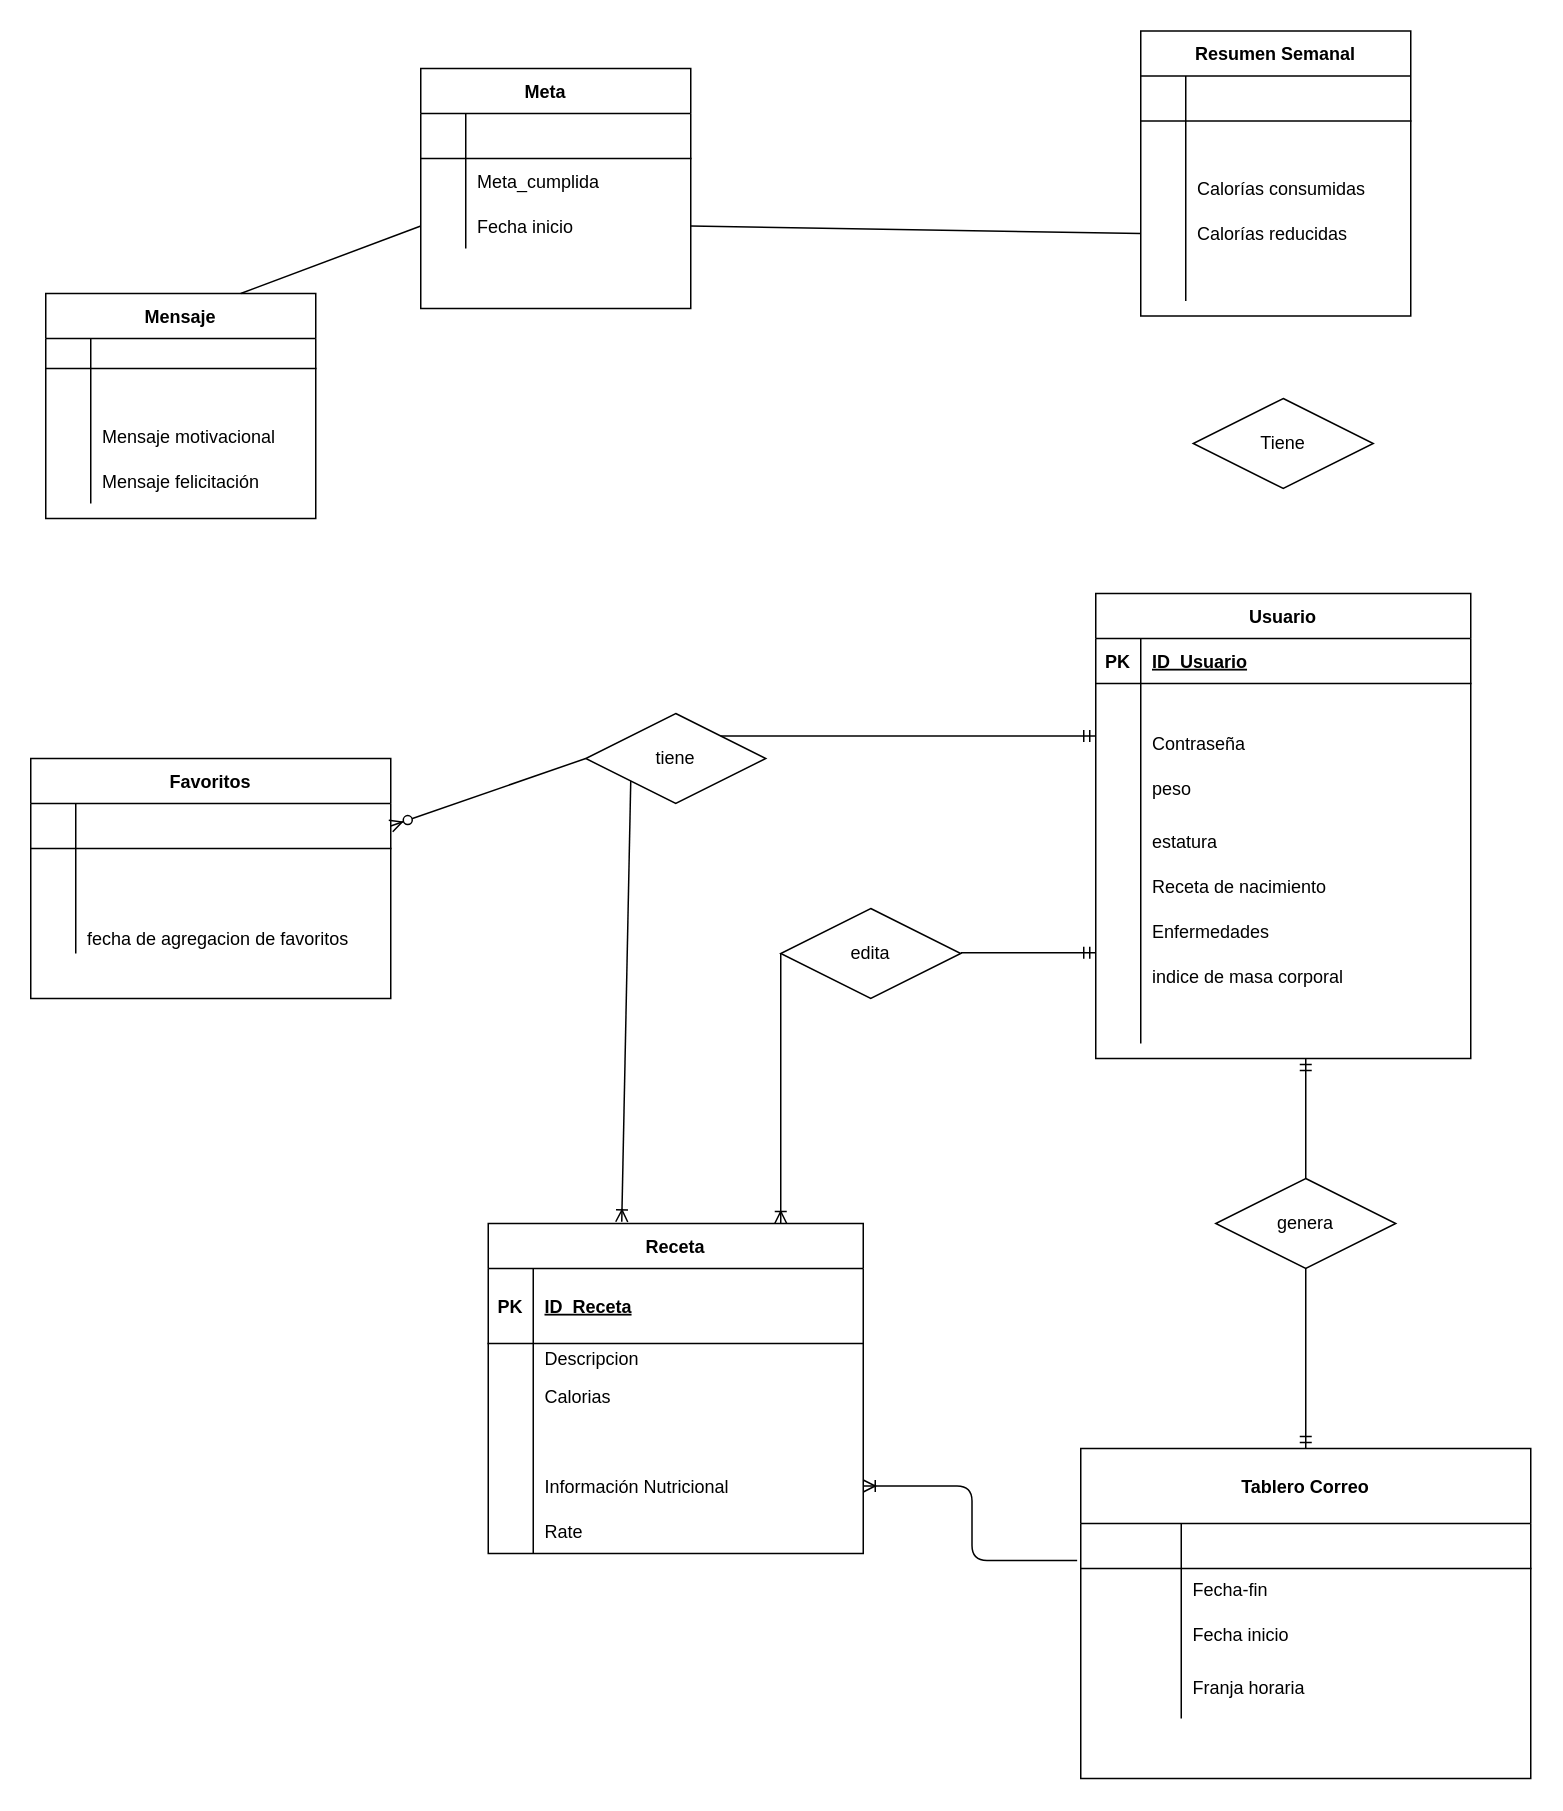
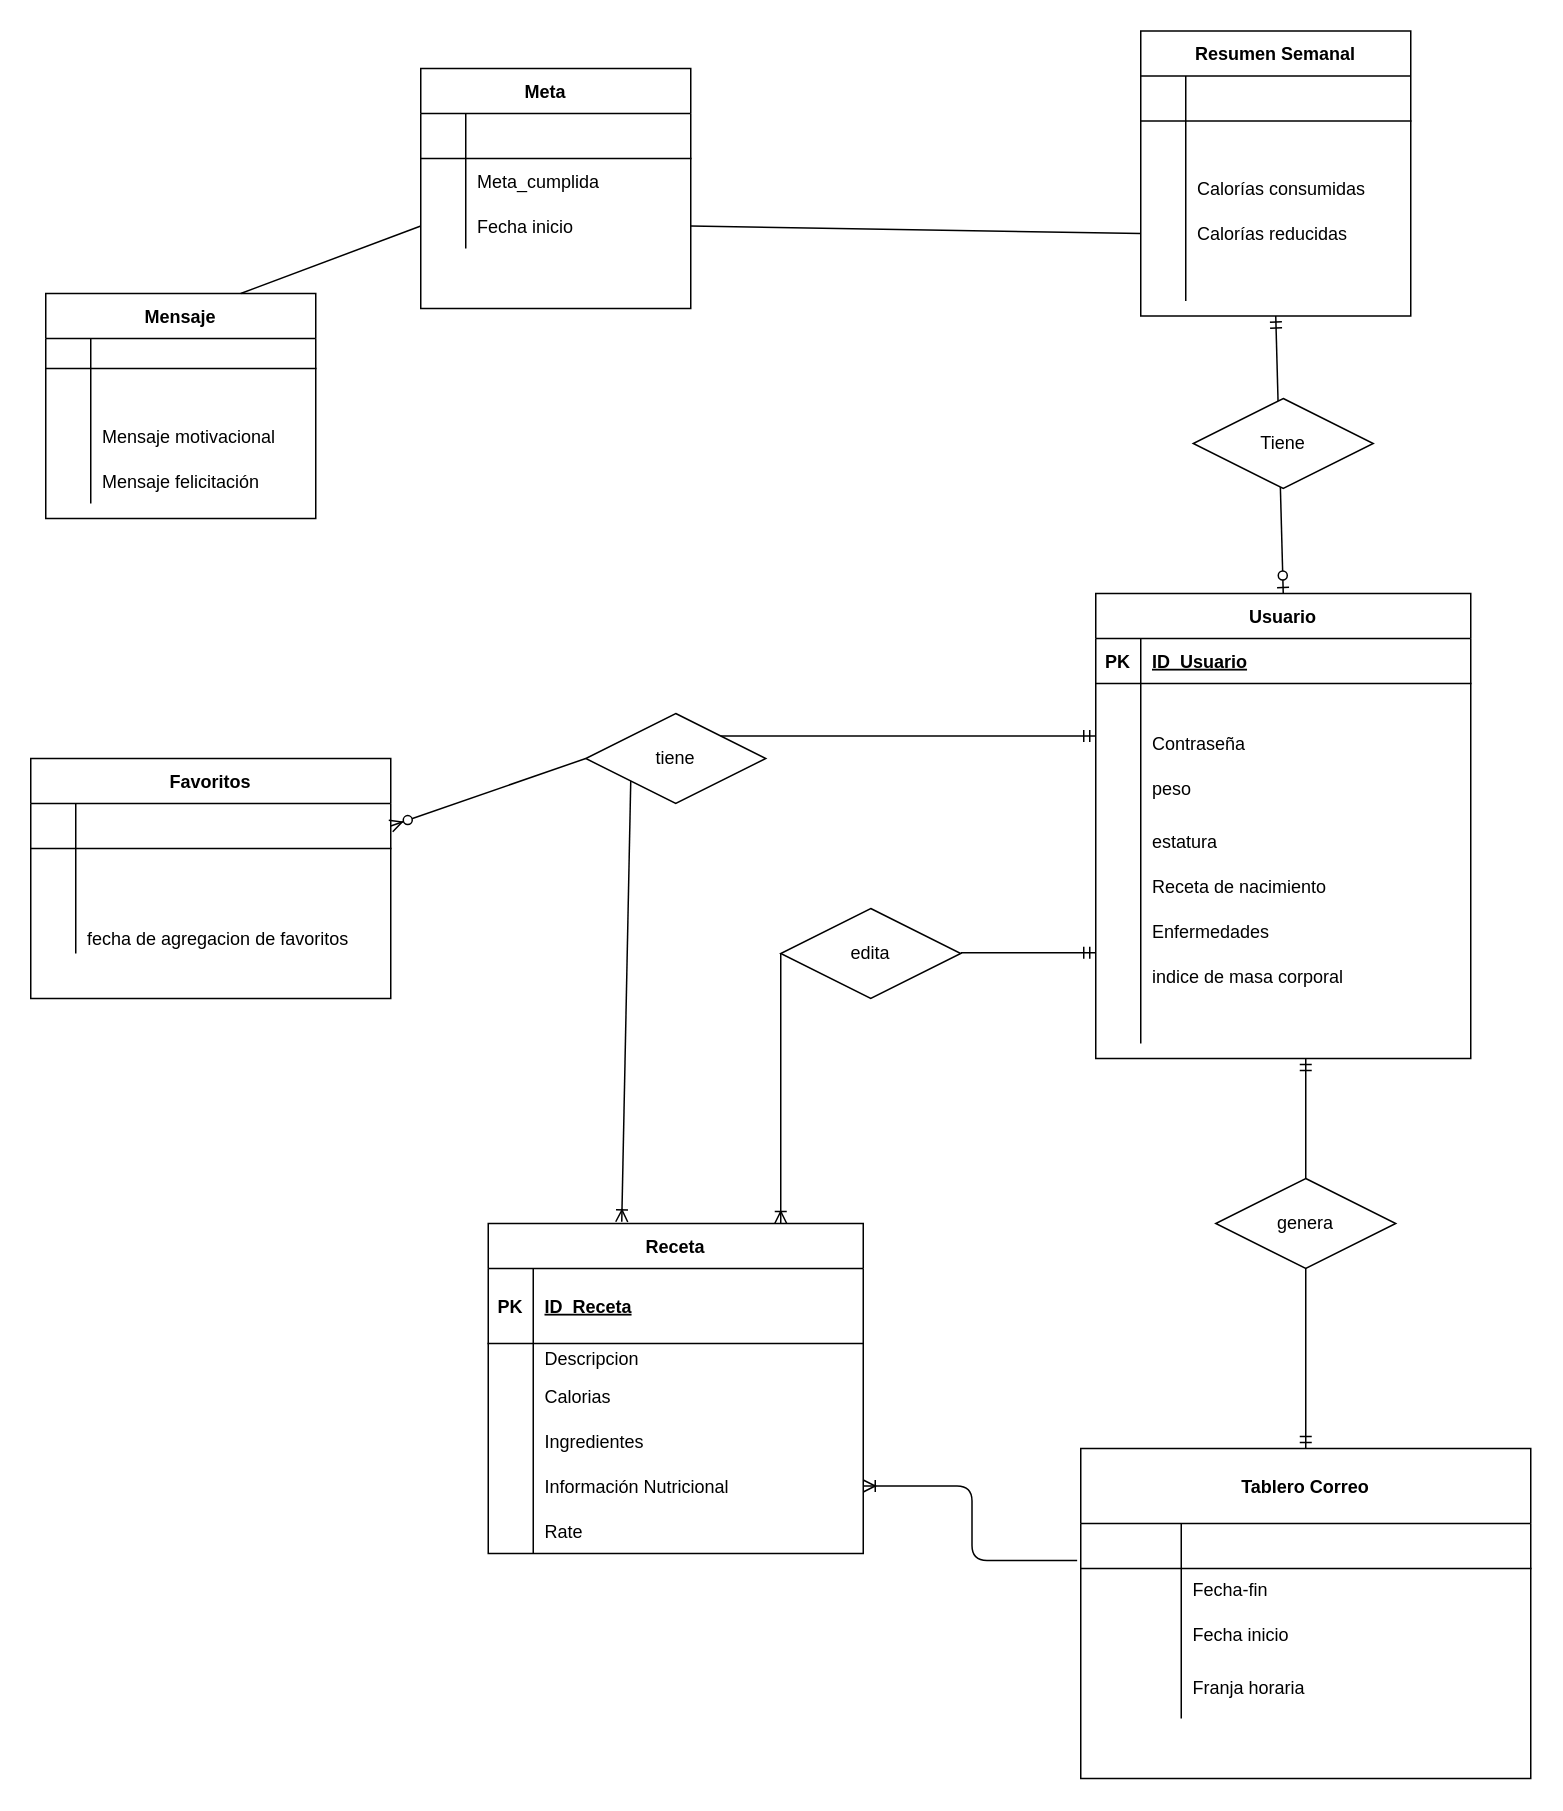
none -> (1282, 539)
none -> (698, 1441)
